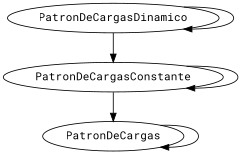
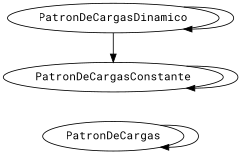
(113, 103) -> none
